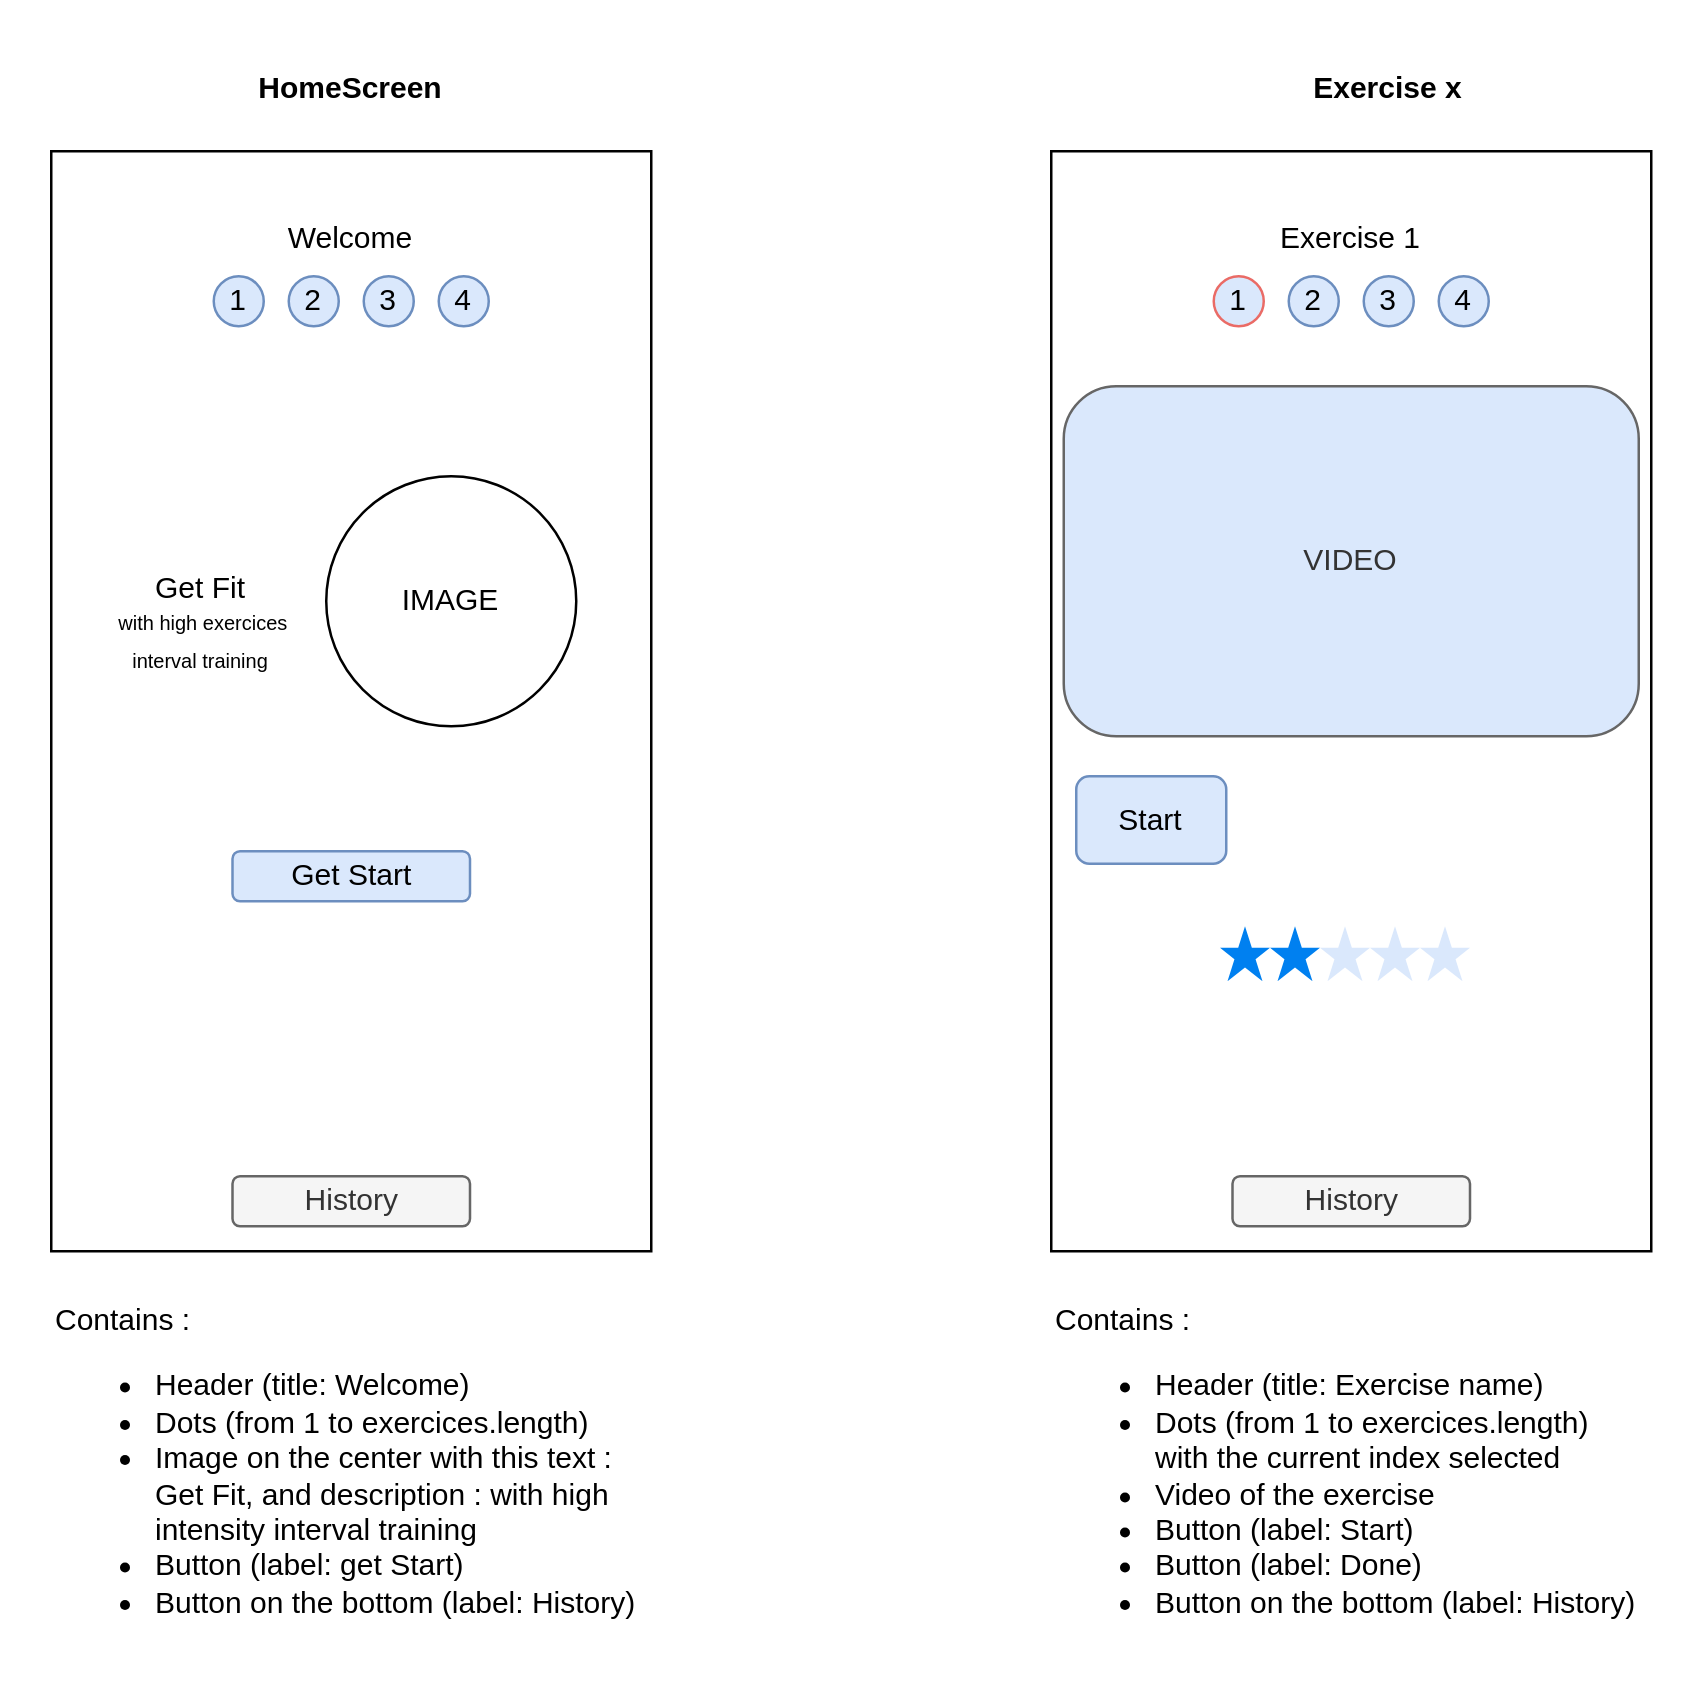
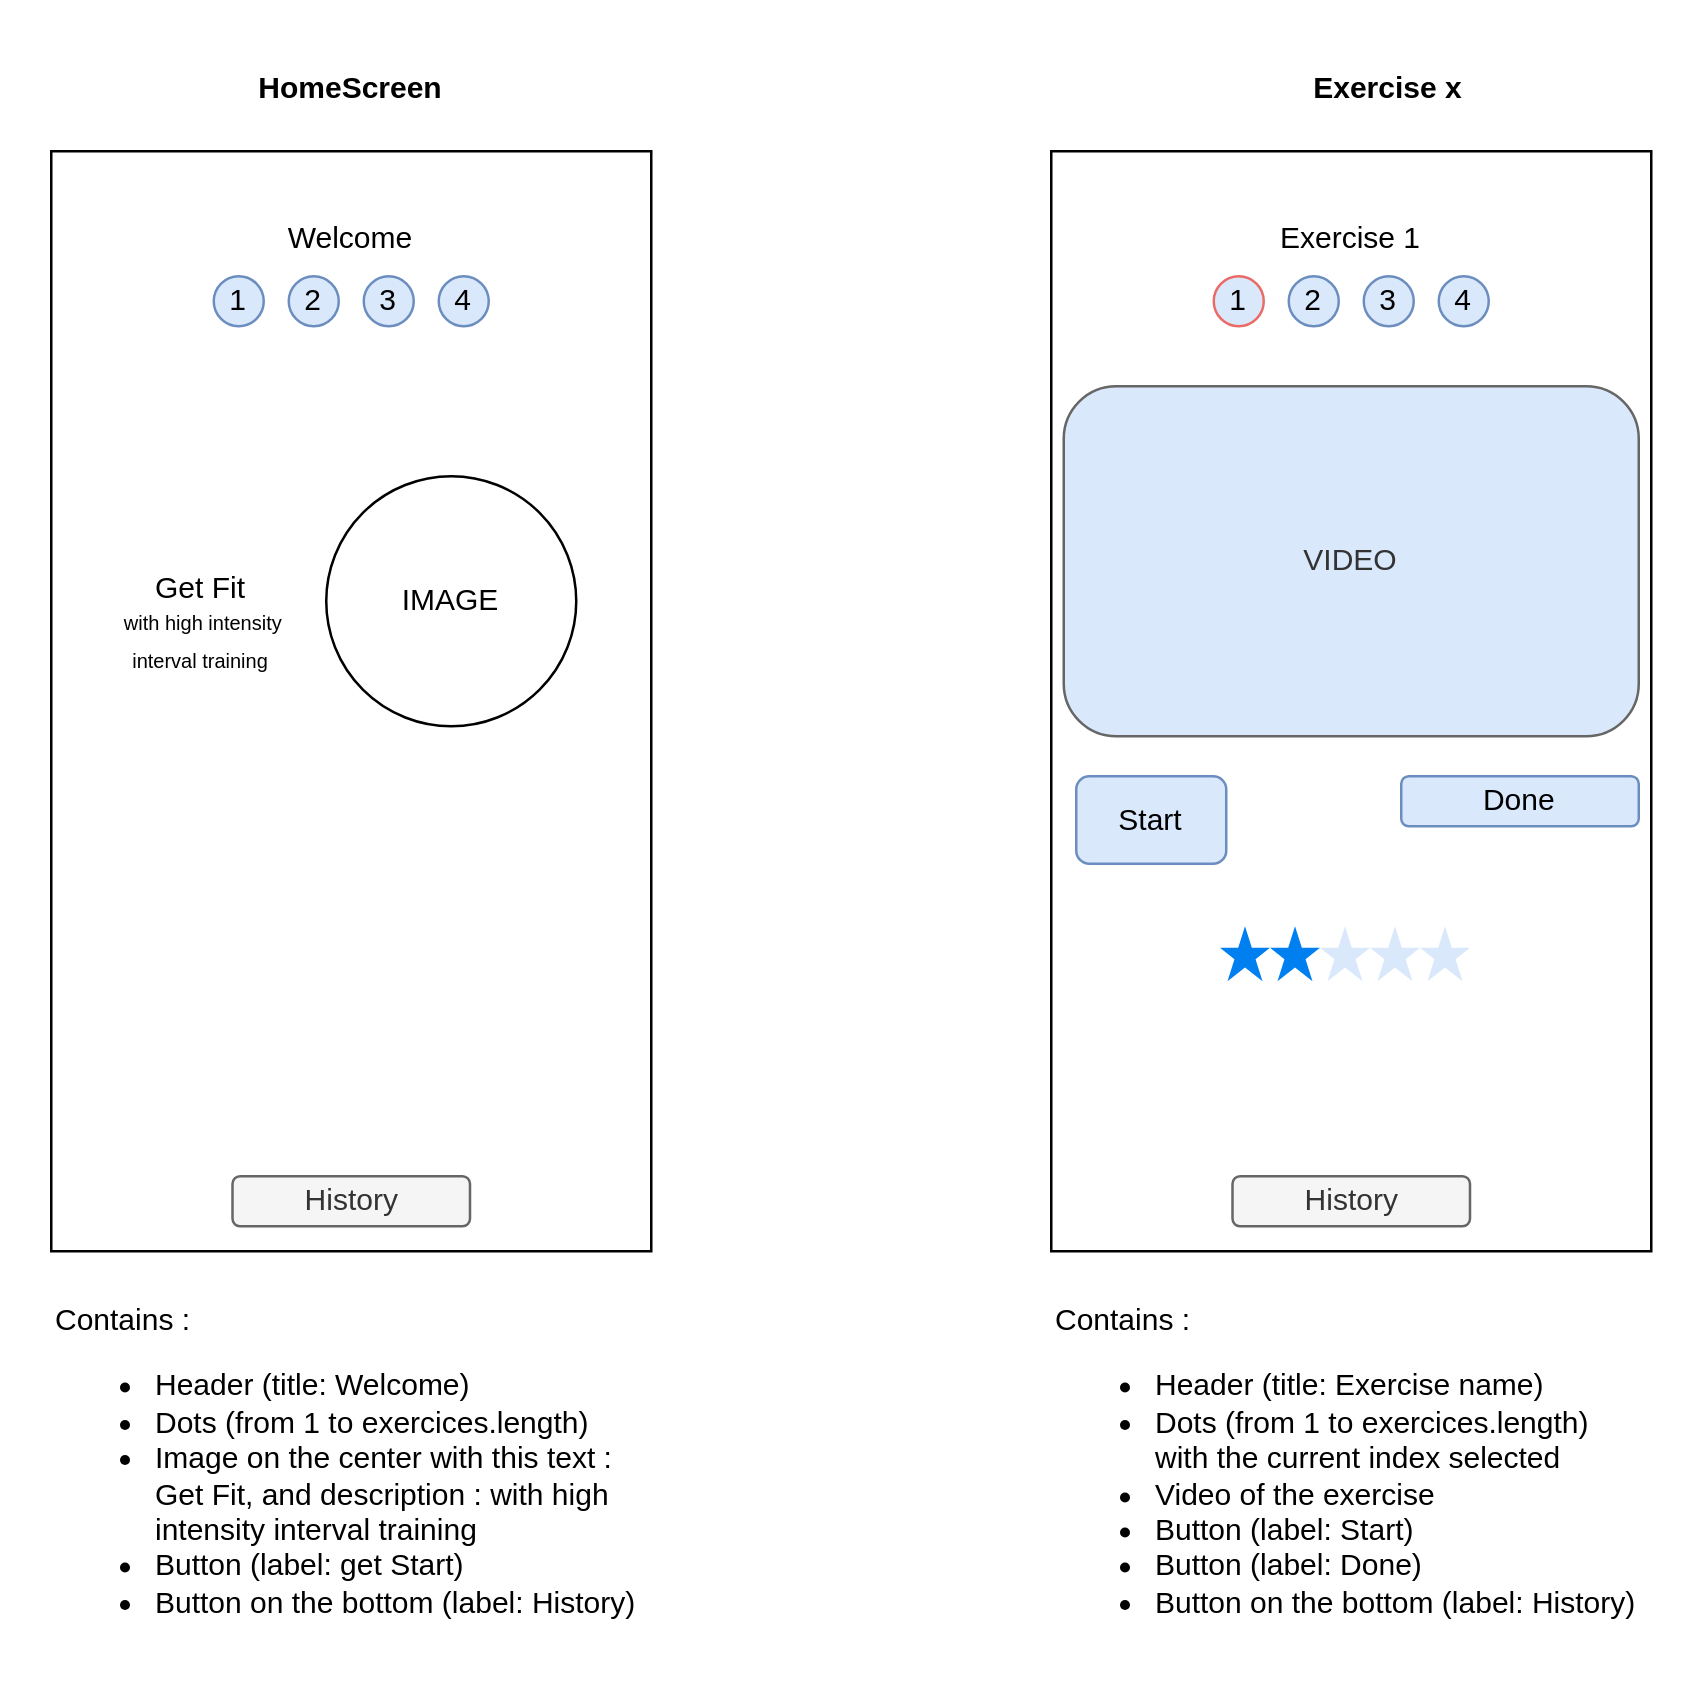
(201, 639) -> (201, 639)
none -> (1520, 801)
(351, 876) -> none
